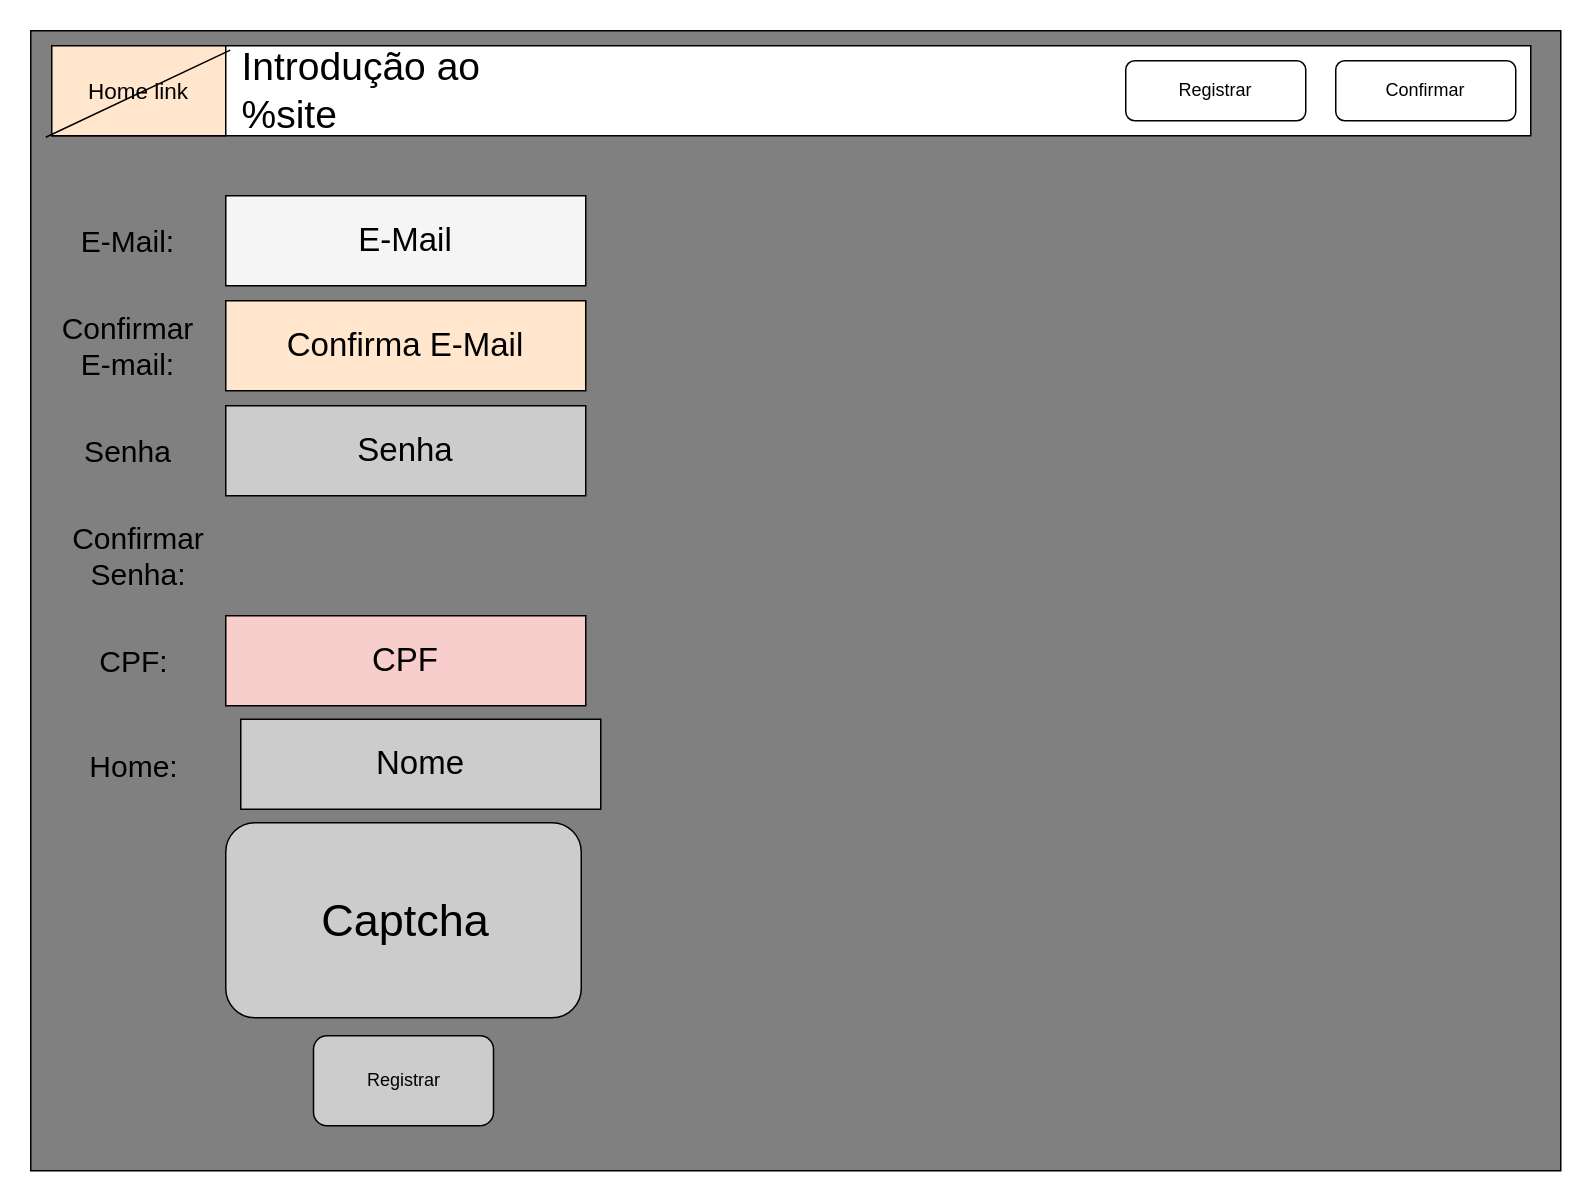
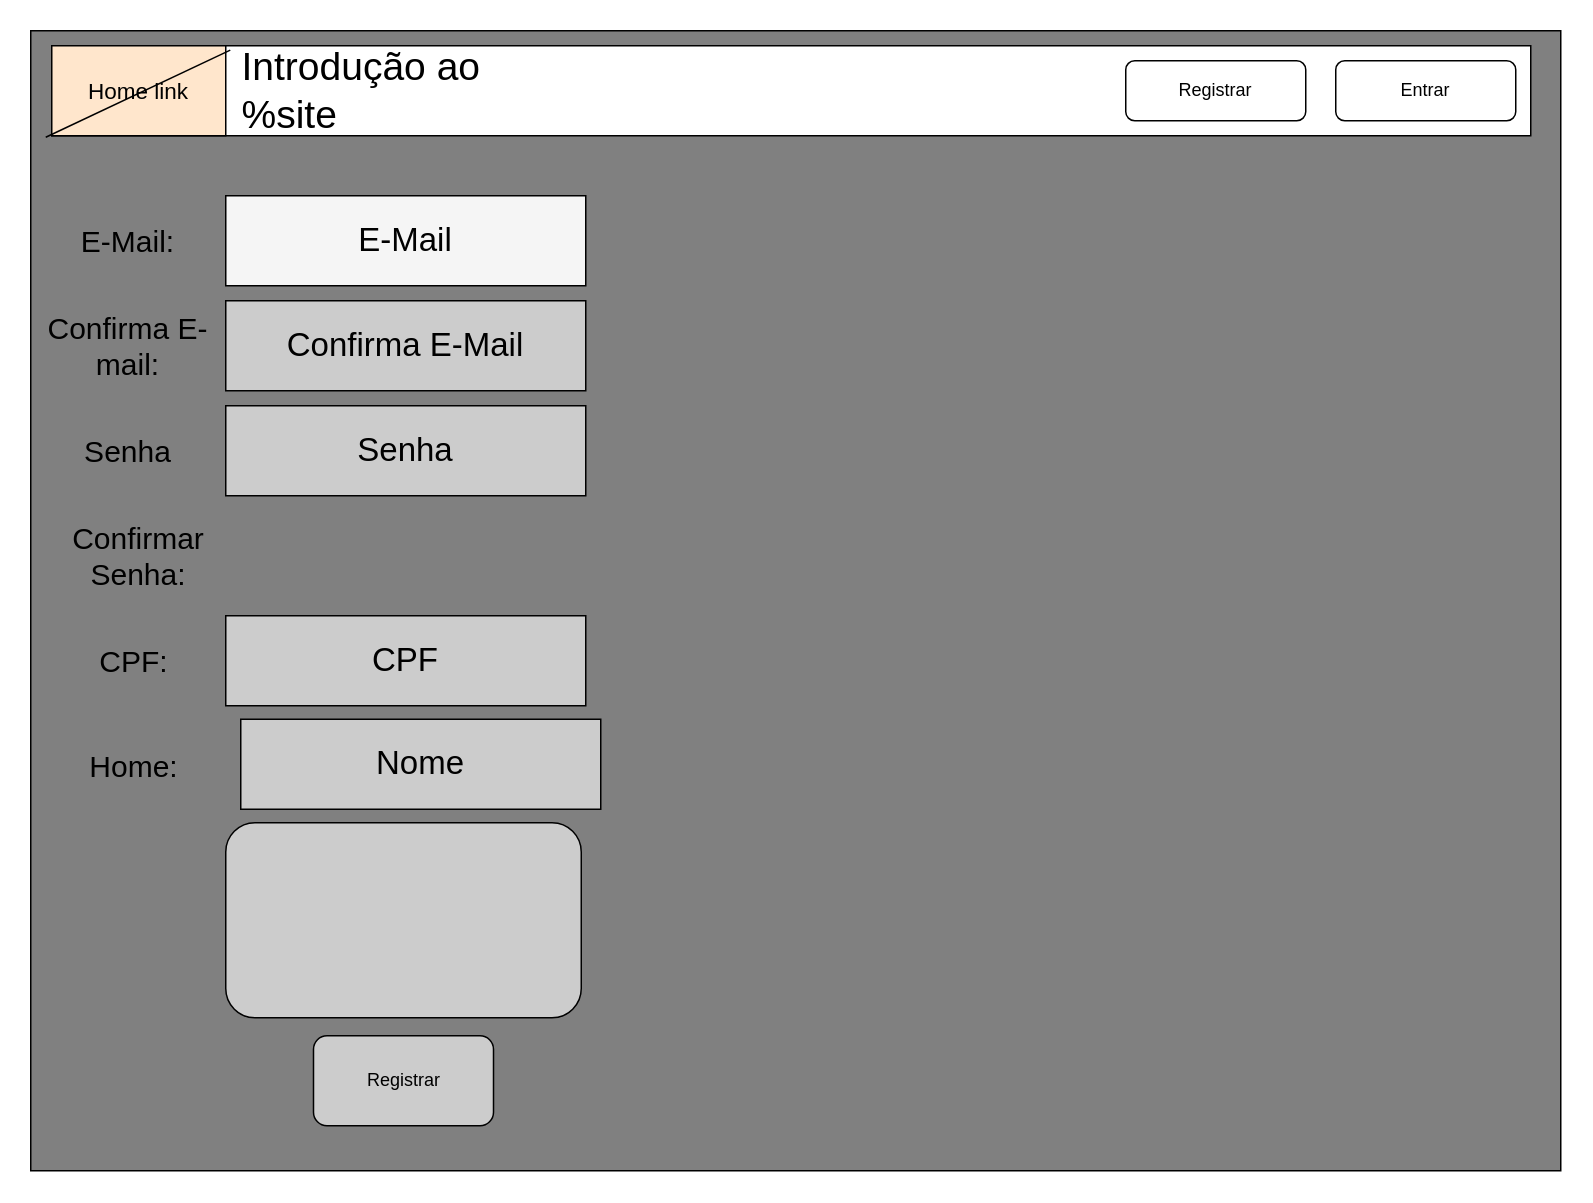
(1426, 91) -> (1426, 91)
(128, 346) -> (128, 346)
(406, 346) -> (406, 346)
(406, 661) -> (406, 661)
(406, 920) -> none
